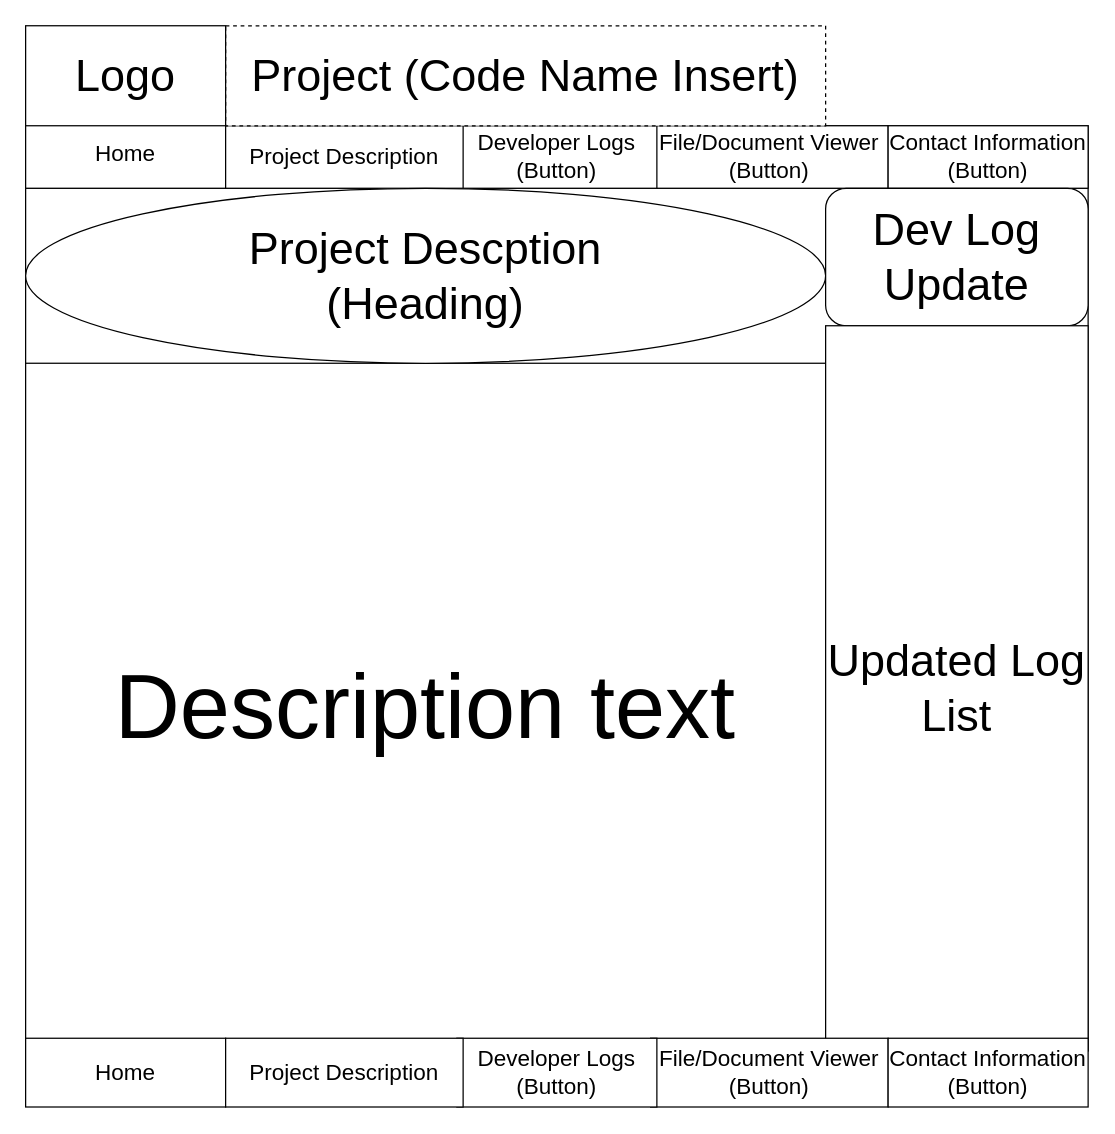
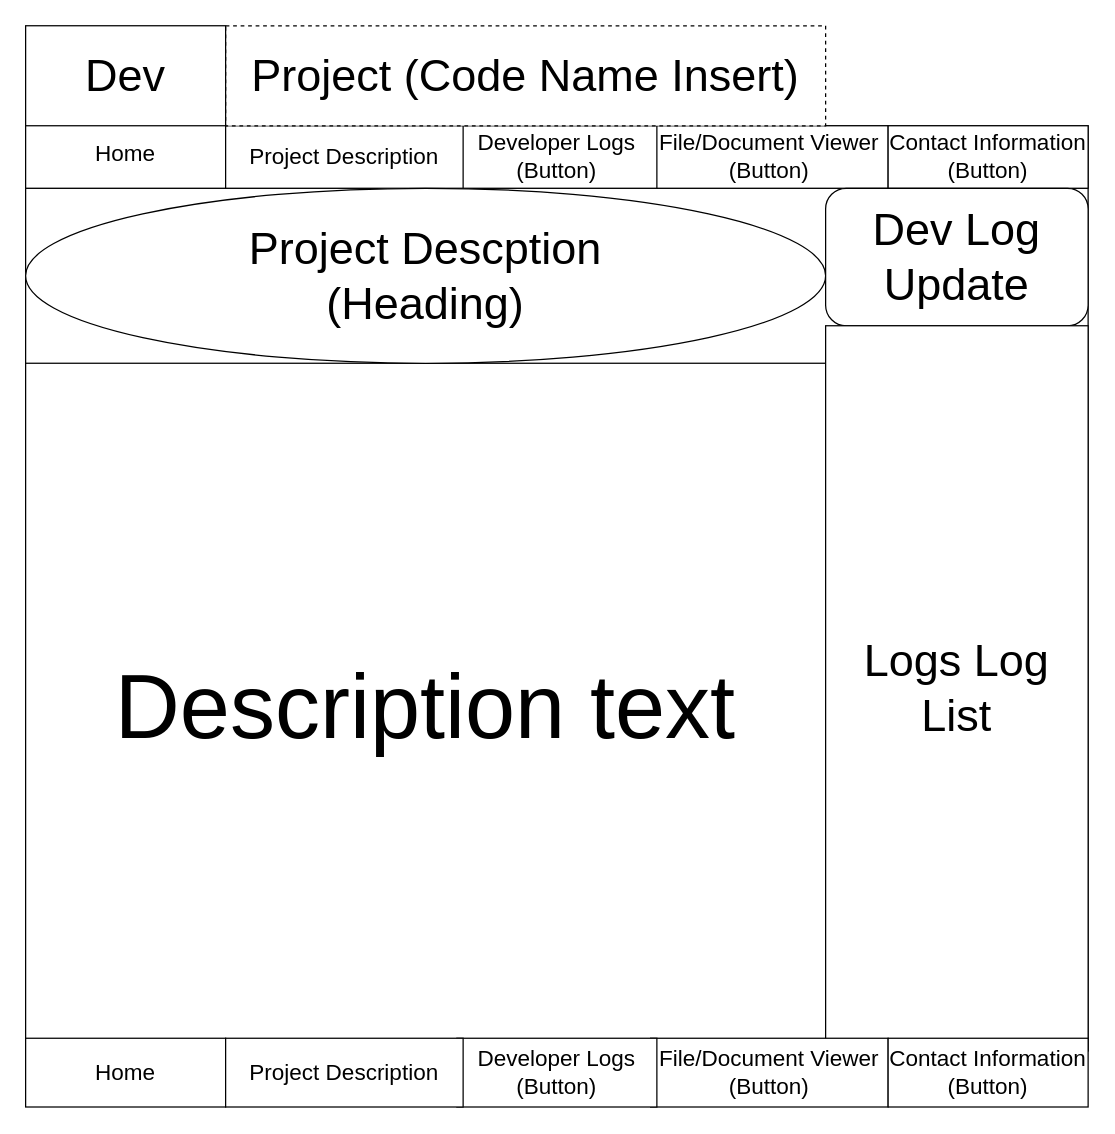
(126, 76) -> (126, 76)
(957, 688) -> (957, 688)
